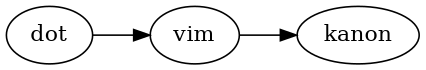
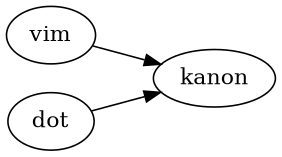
(113, 35) -> (118, 104)
